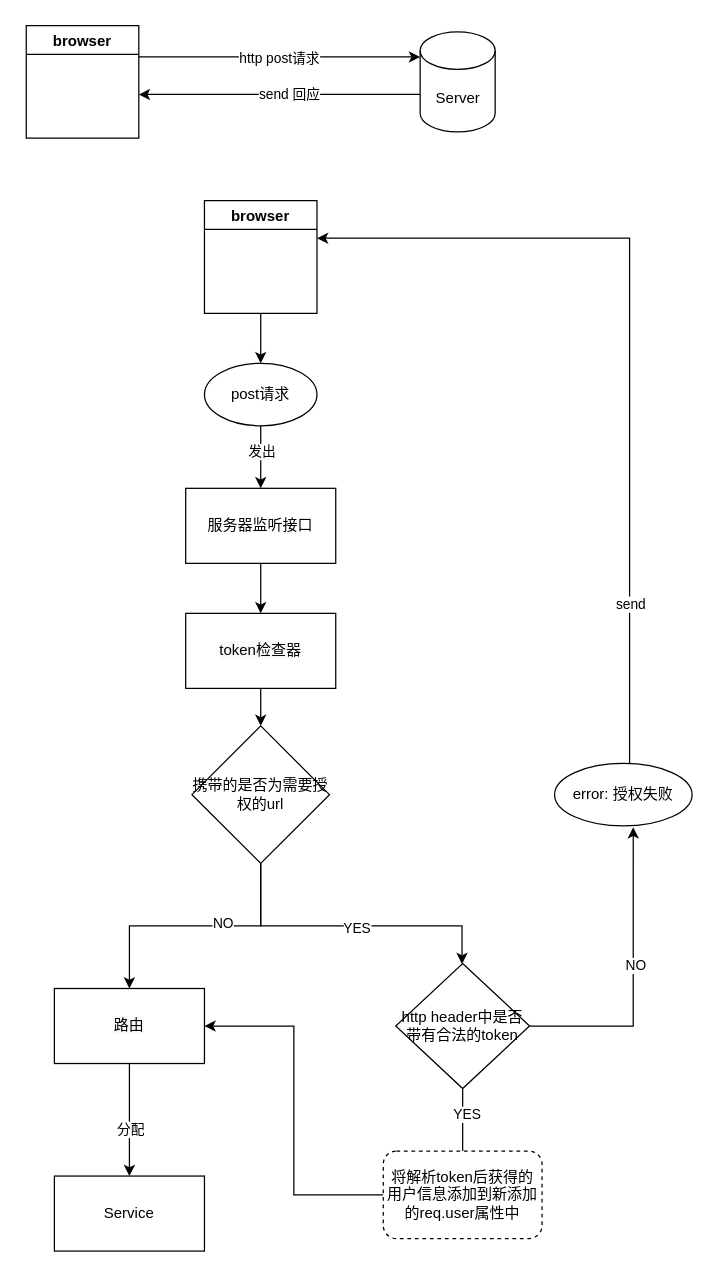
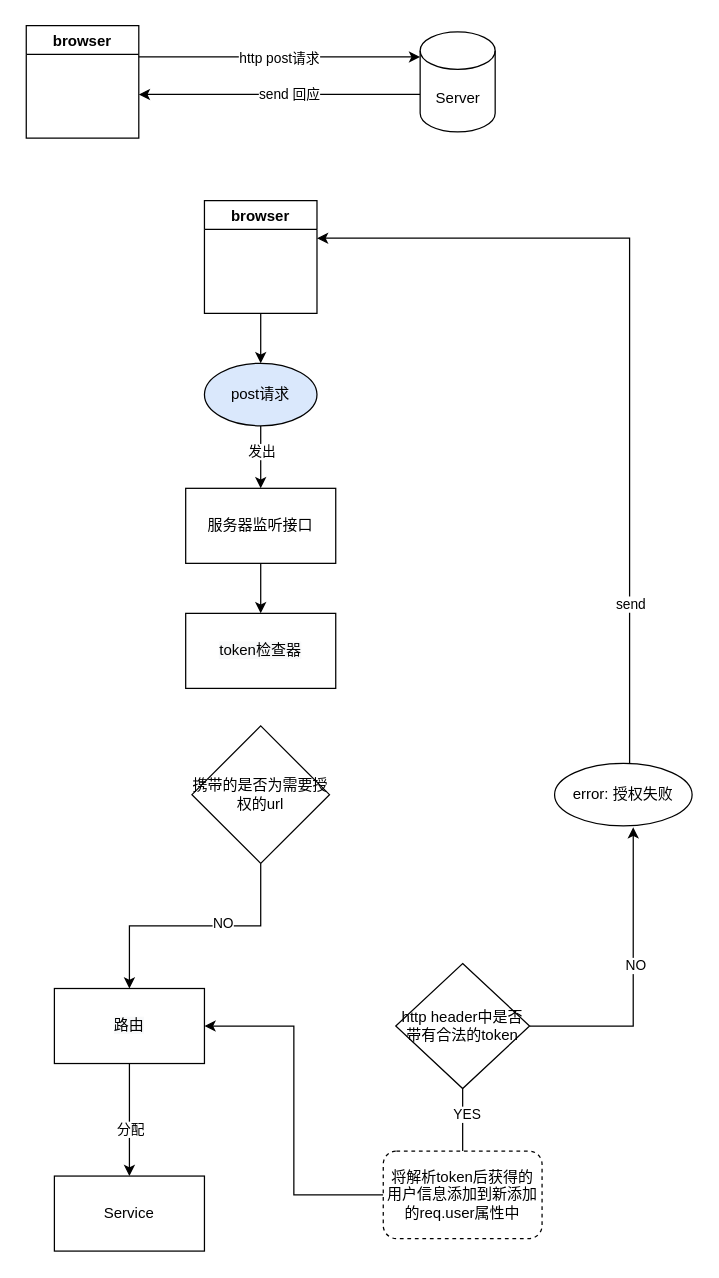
(261, 394) -> (261, 394)
(261, 702) -> none
(376, 926) -> none
